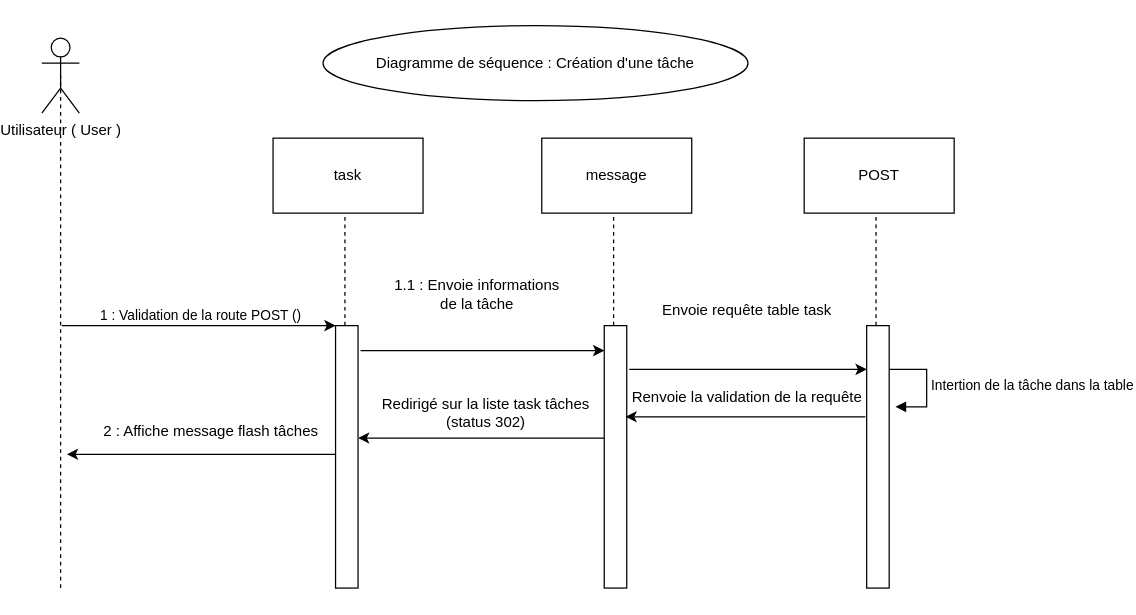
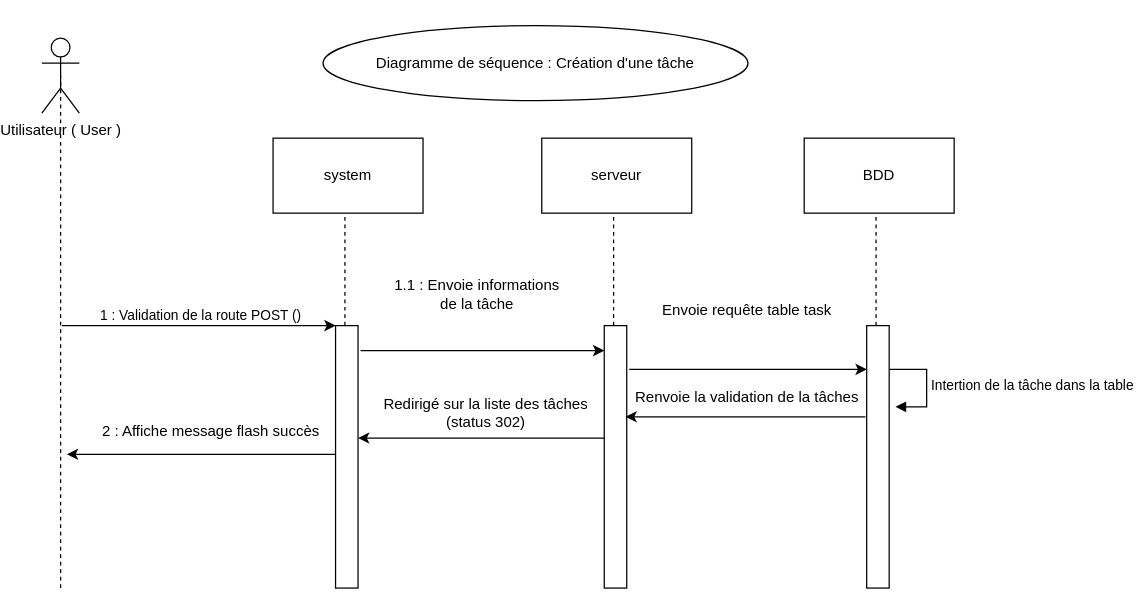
(348, 176) -> (348, 176)
(617, 176) -> (617, 176)
(879, 176) -> (879, 176)
(748, 398) -> (748, 398)
(486, 413) -> (486, 413)
(211, 432) -> (211, 432)
